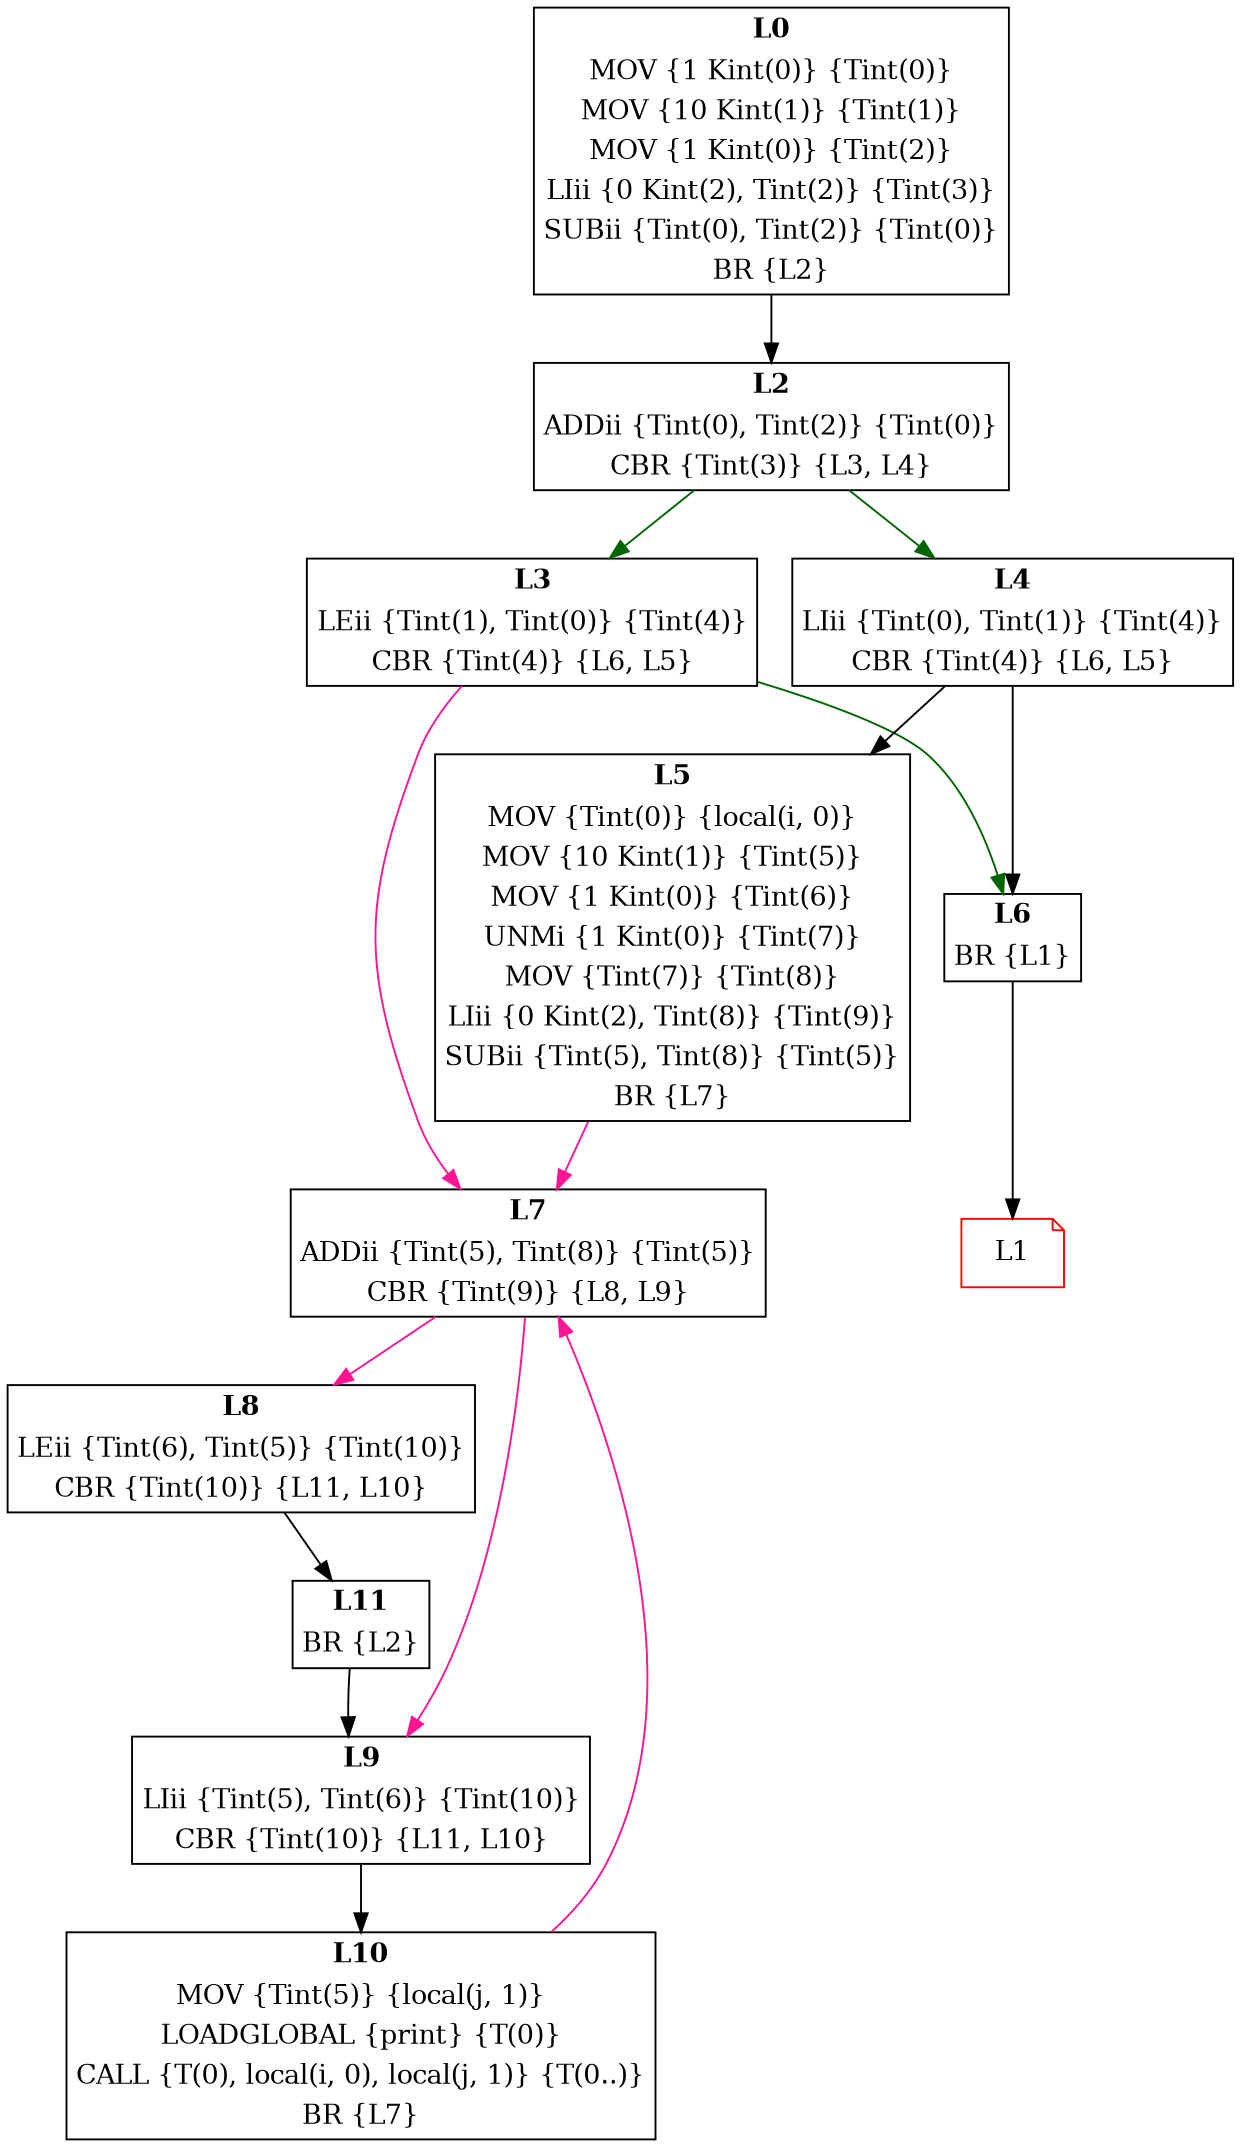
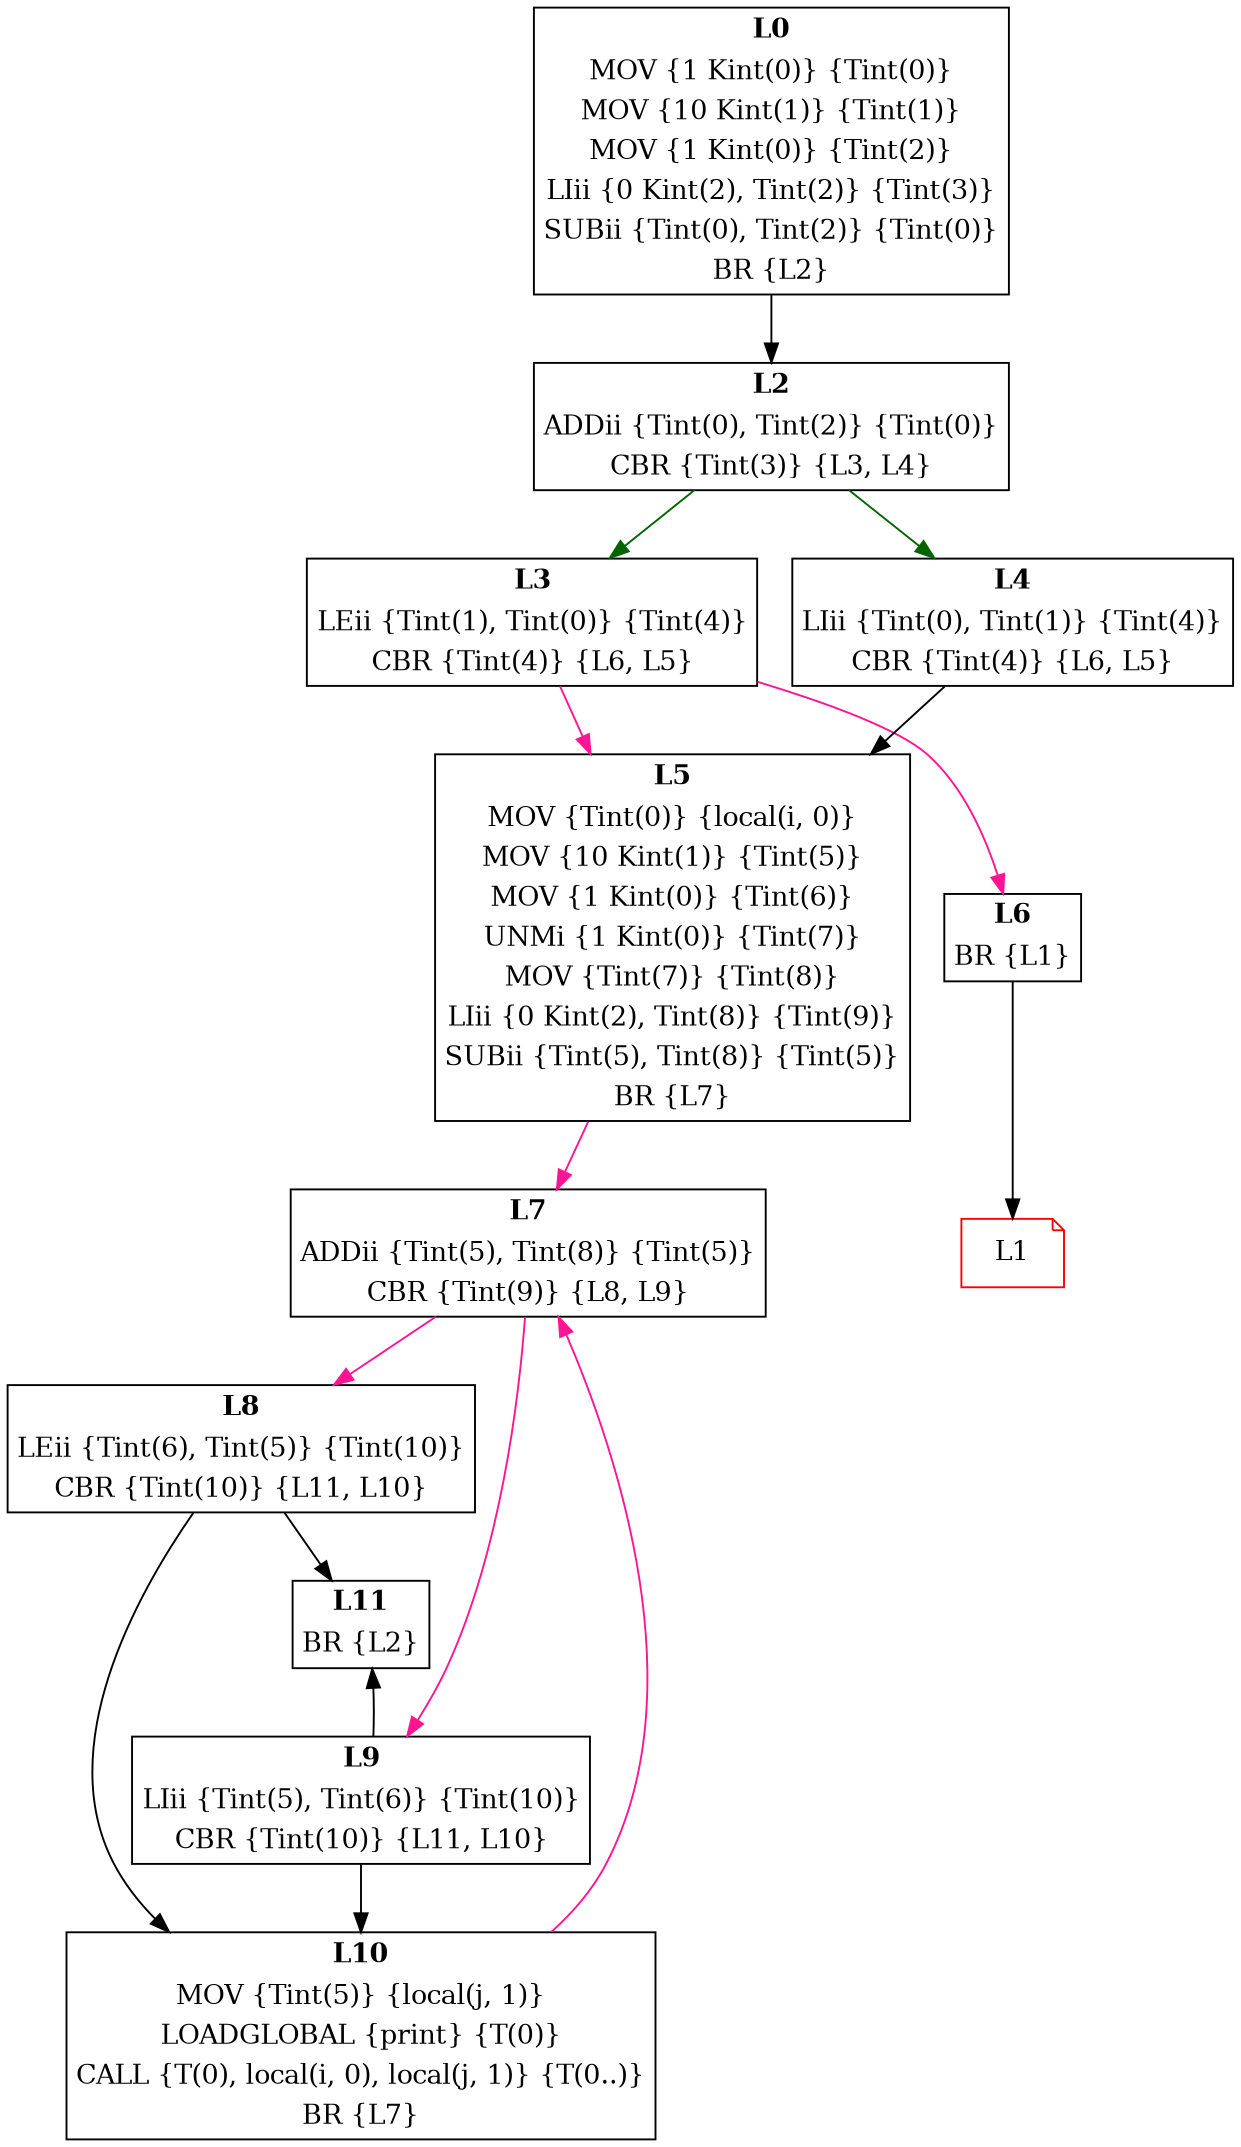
(909, 742) -> (909, 742)
(1013, 780) -> none
(376, 927) -> (571, 712)
(348, 1693) -> (374, 1712)
none -> (99, 1713)
